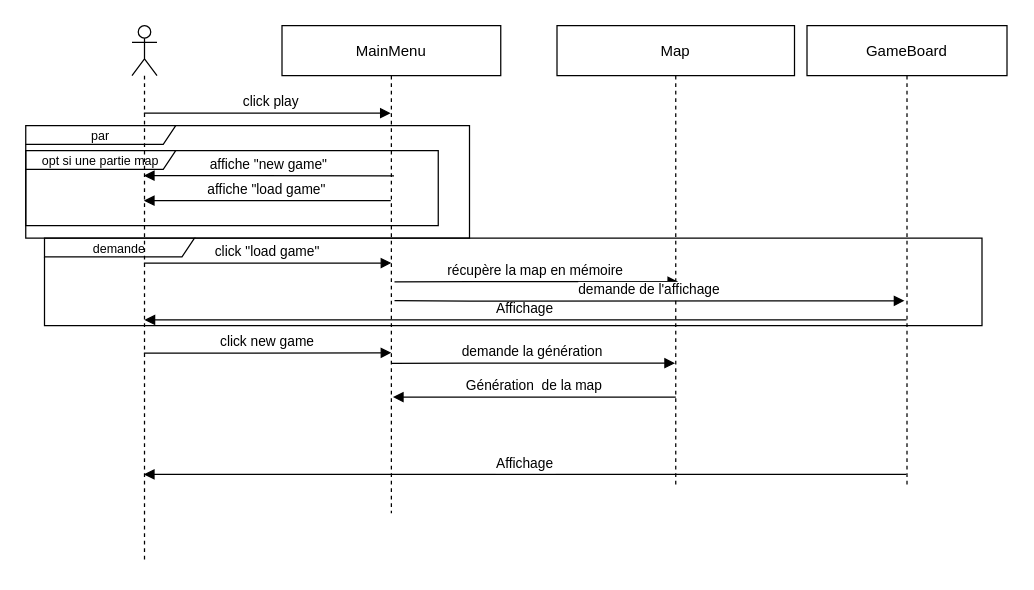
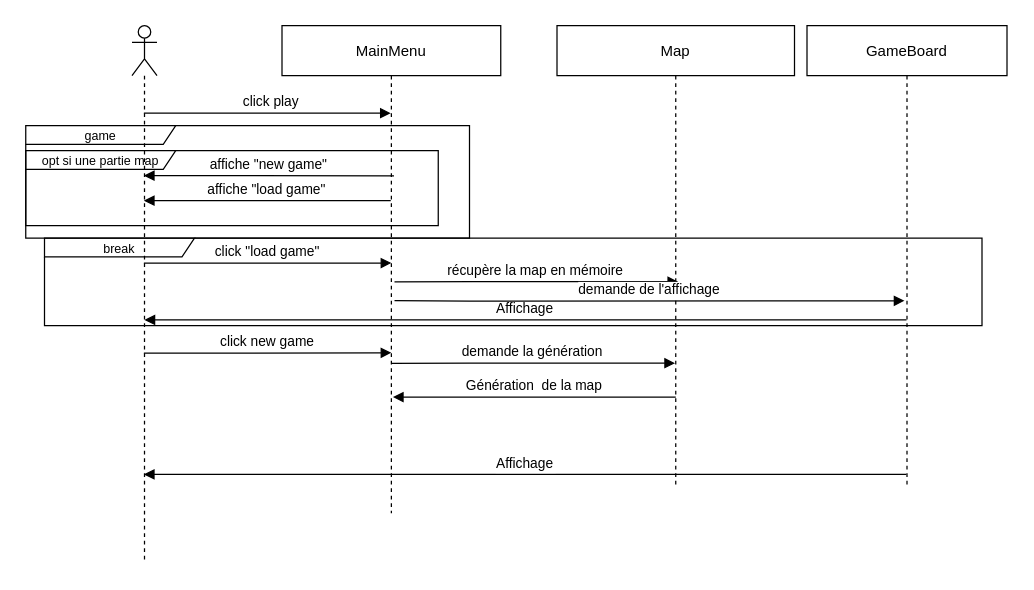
(101, 136) -> (101, 136)
(119, 248) -> (119, 248)
